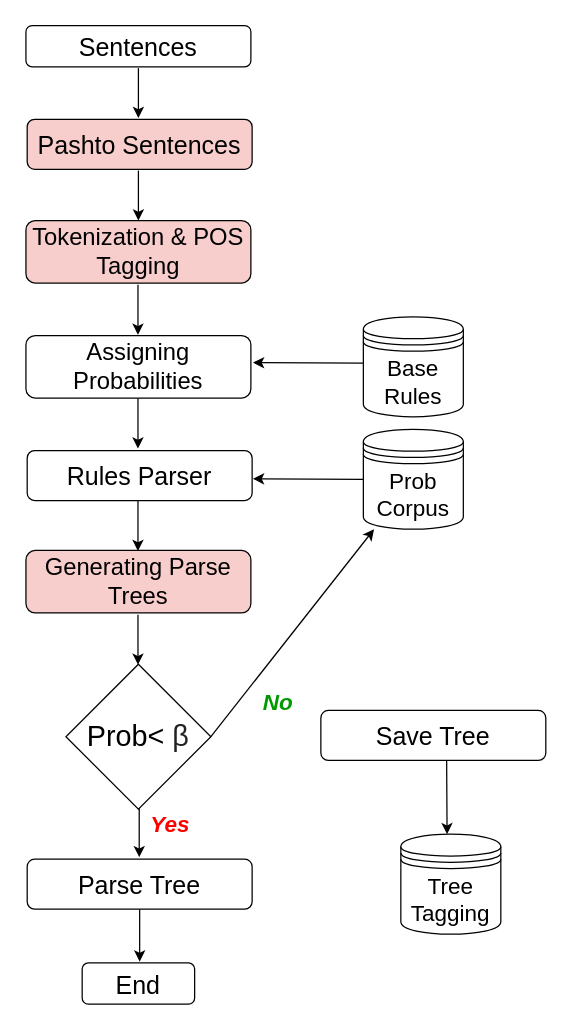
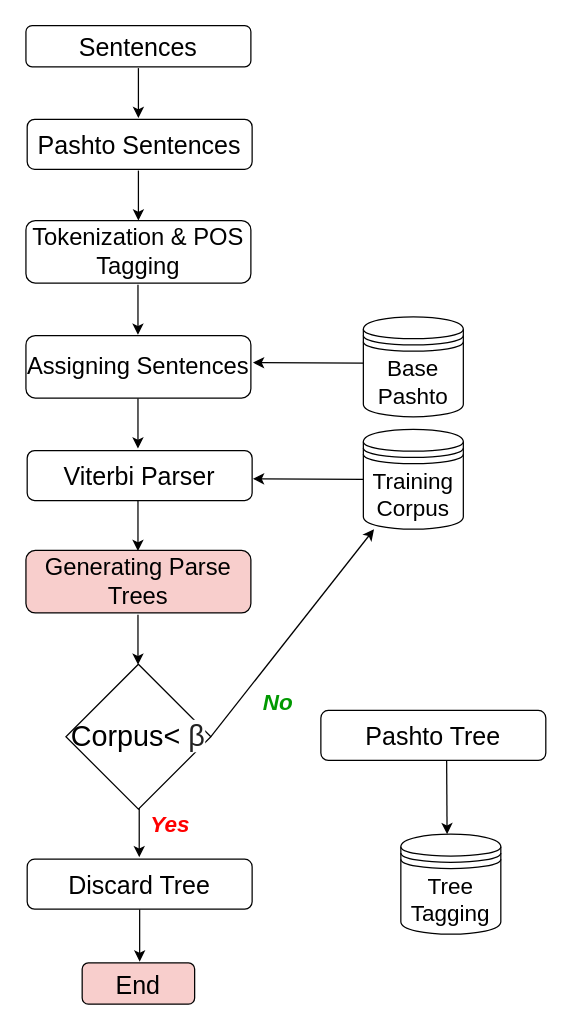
(139, 144) -> (139, 144)
(138, 252) -> (138, 252)
(138, 367) -> (138, 367)
(413, 383) -> (413, 383)
(139, 476) -> (139, 476)
(413, 496) -> (413, 496)
(433, 736) -> (433, 736)
(138, 737) -> (138, 737)
(139, 884) -> (139, 884)
(138, 984) -> (138, 984)
